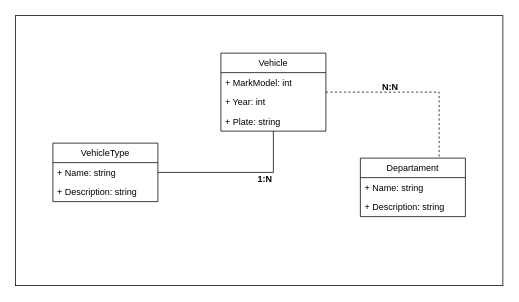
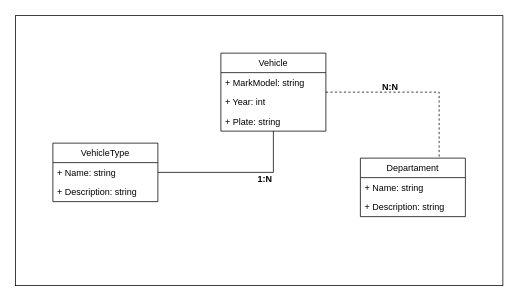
(260, 83) -> (267, 83)
